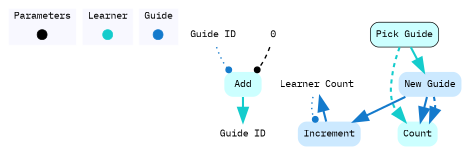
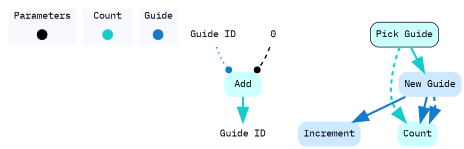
(108, 16) -> (108, 16)
(317, 84) -> none
